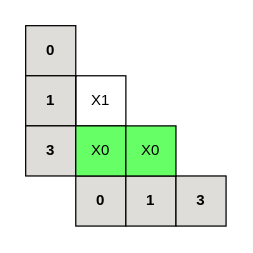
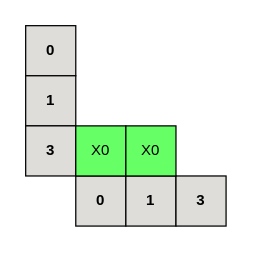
(101, 101) -> none
